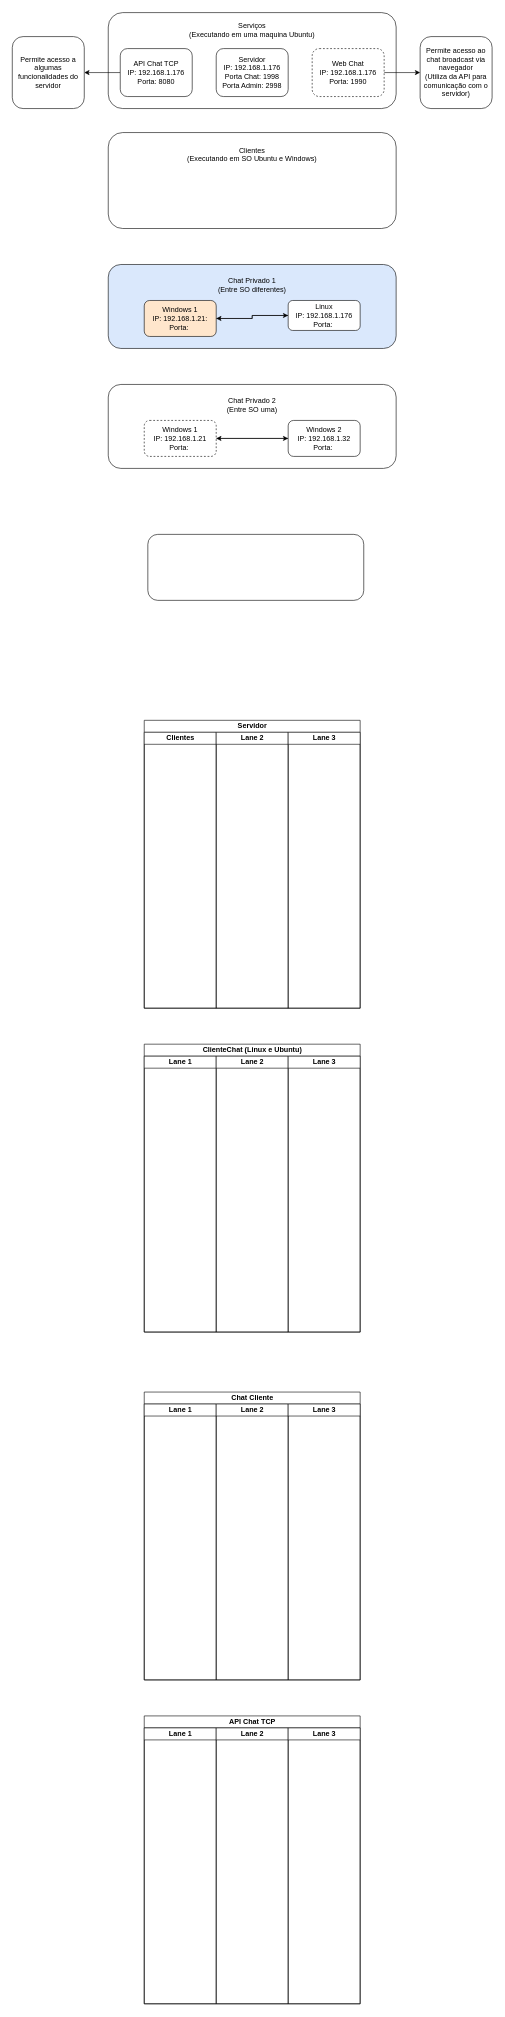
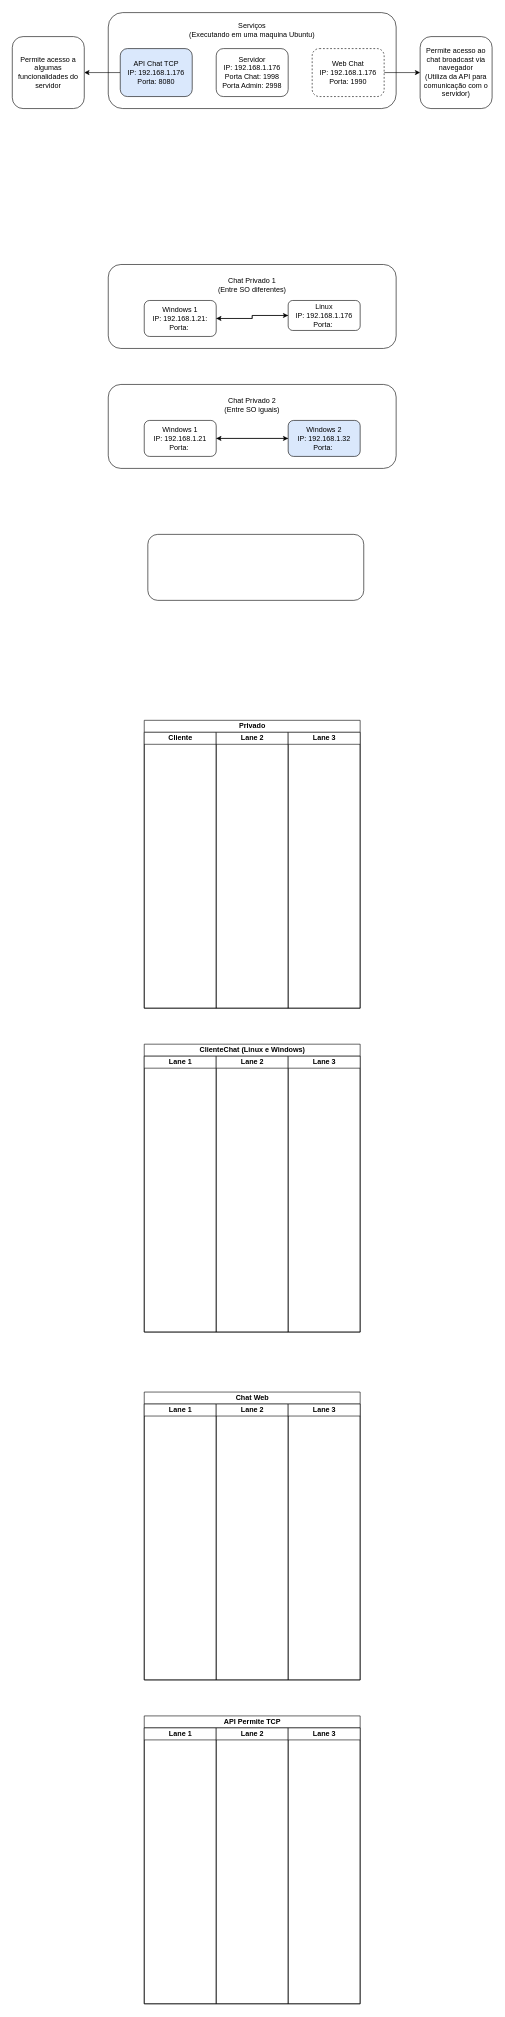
(156, 72) -> (156, 72)
(252, 180) -> none
(252, 306) -> (252, 306)
(180, 318) -> (180, 318)
(252, 426) -> (252, 426)
(180, 438) -> (180, 438)
(324, 438) -> (324, 438)
(253, 726) -> (253, 726)
(181, 738) -> (181, 738)
(253, 1050) -> (253, 1050)
(253, 1398) -> (253, 1398)
(253, 1722) -> (253, 1722)
